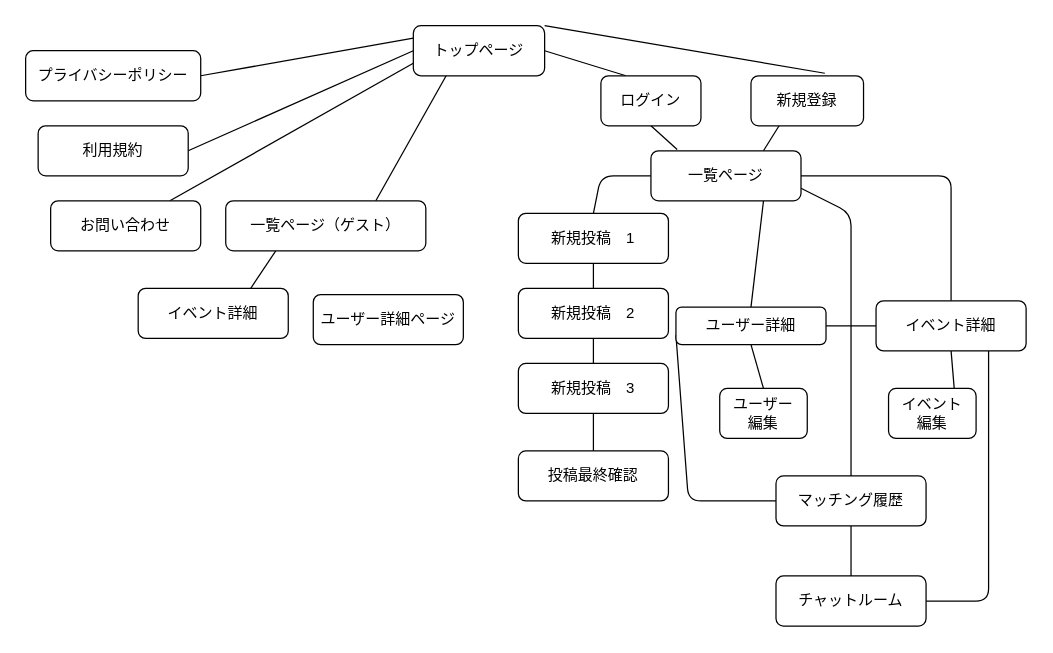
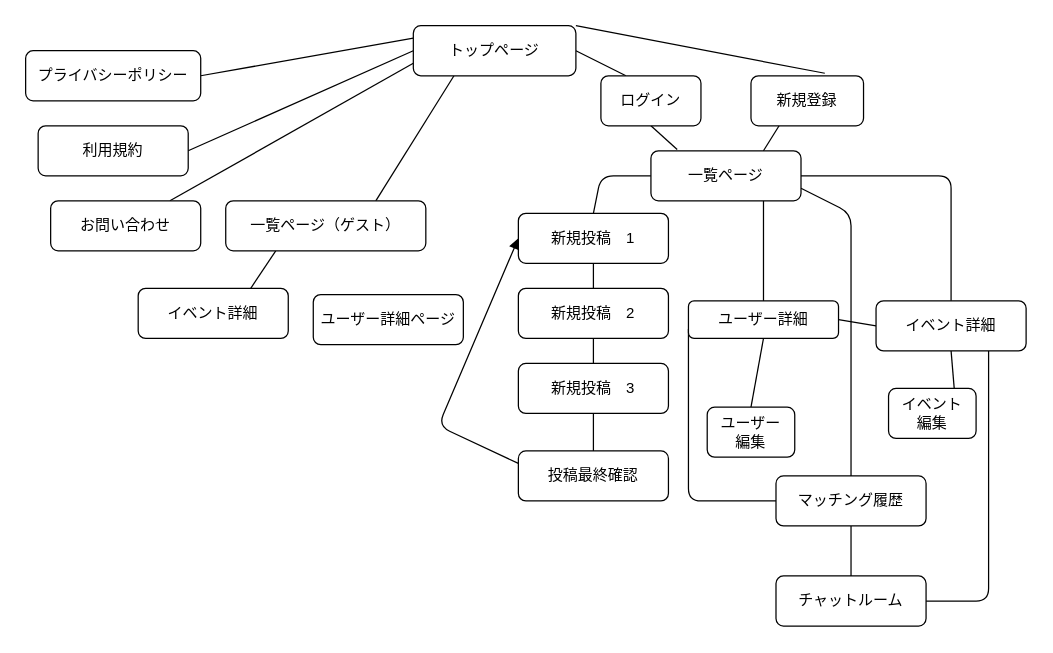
(479, 51) -> (494, 51)
(751, 326) -> (763, 319)
none -> (461, 372)
(763, 413) -> (751, 432)
